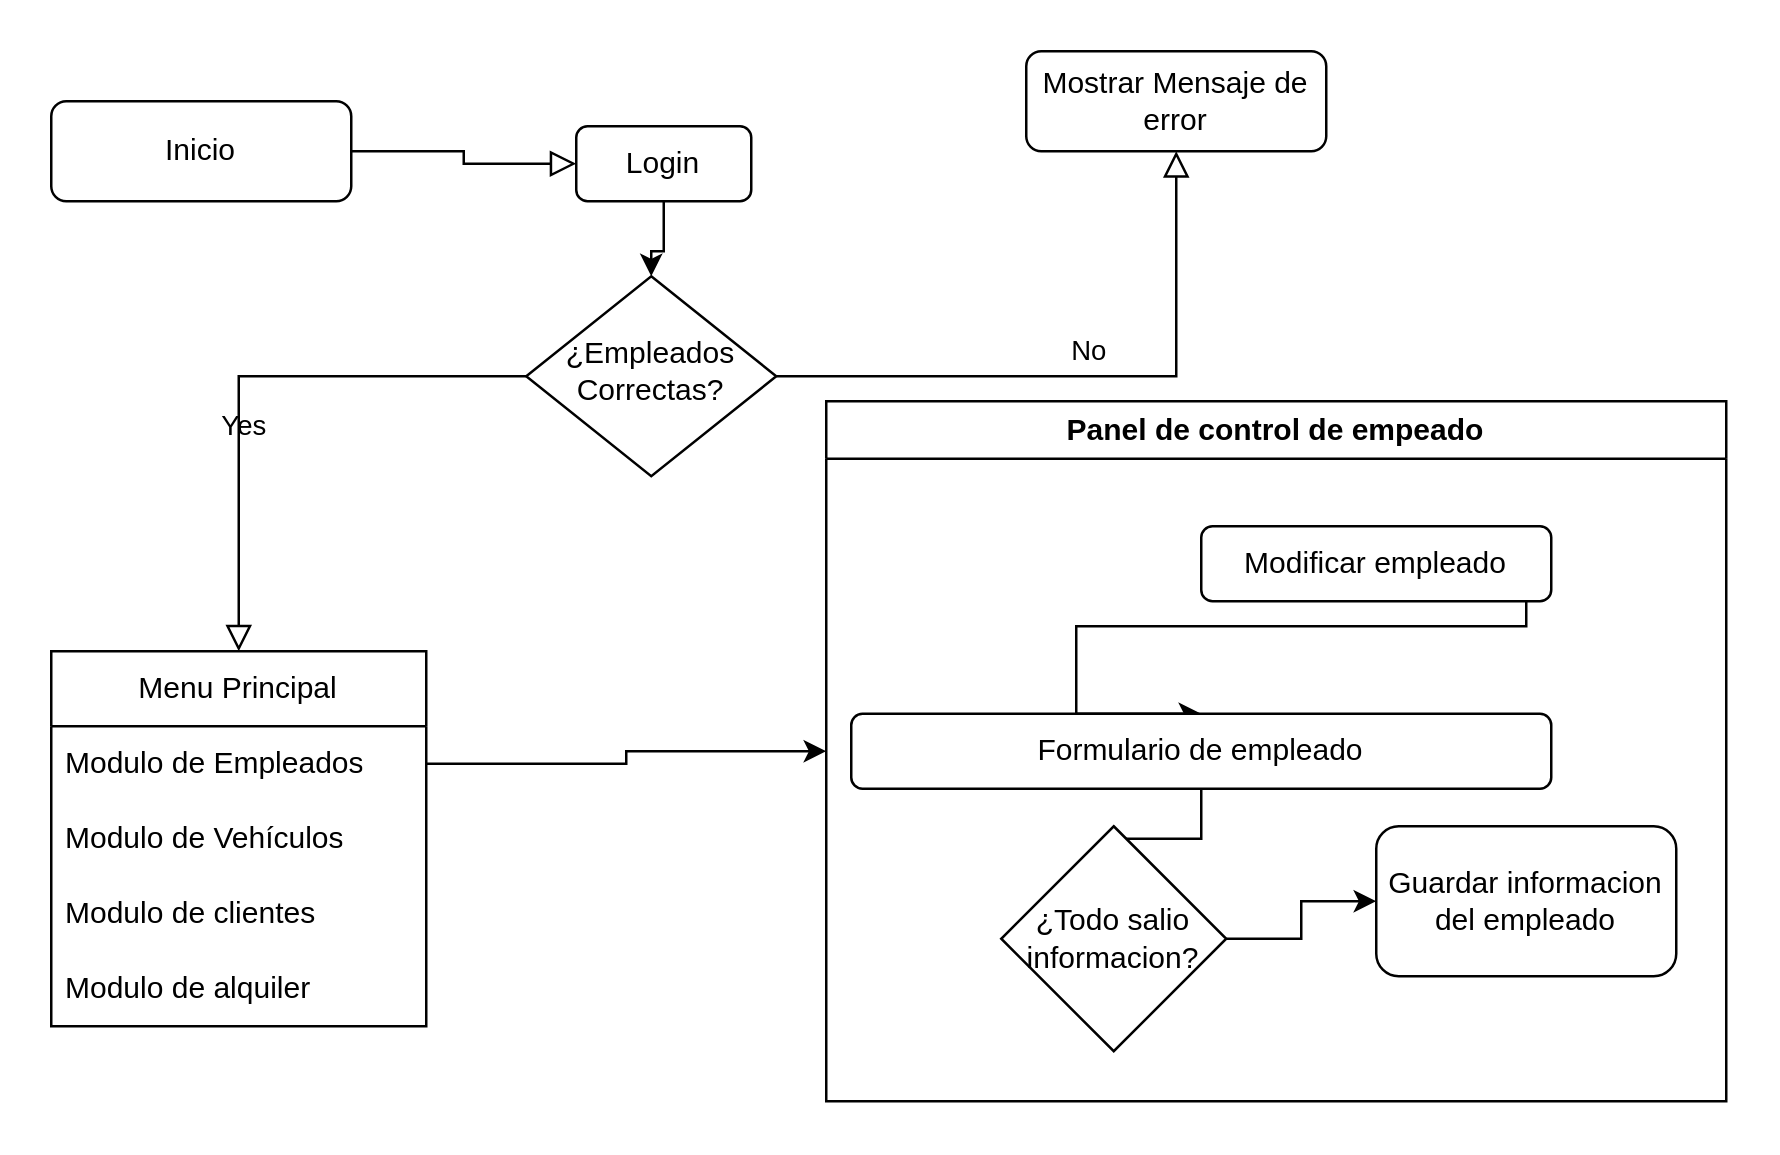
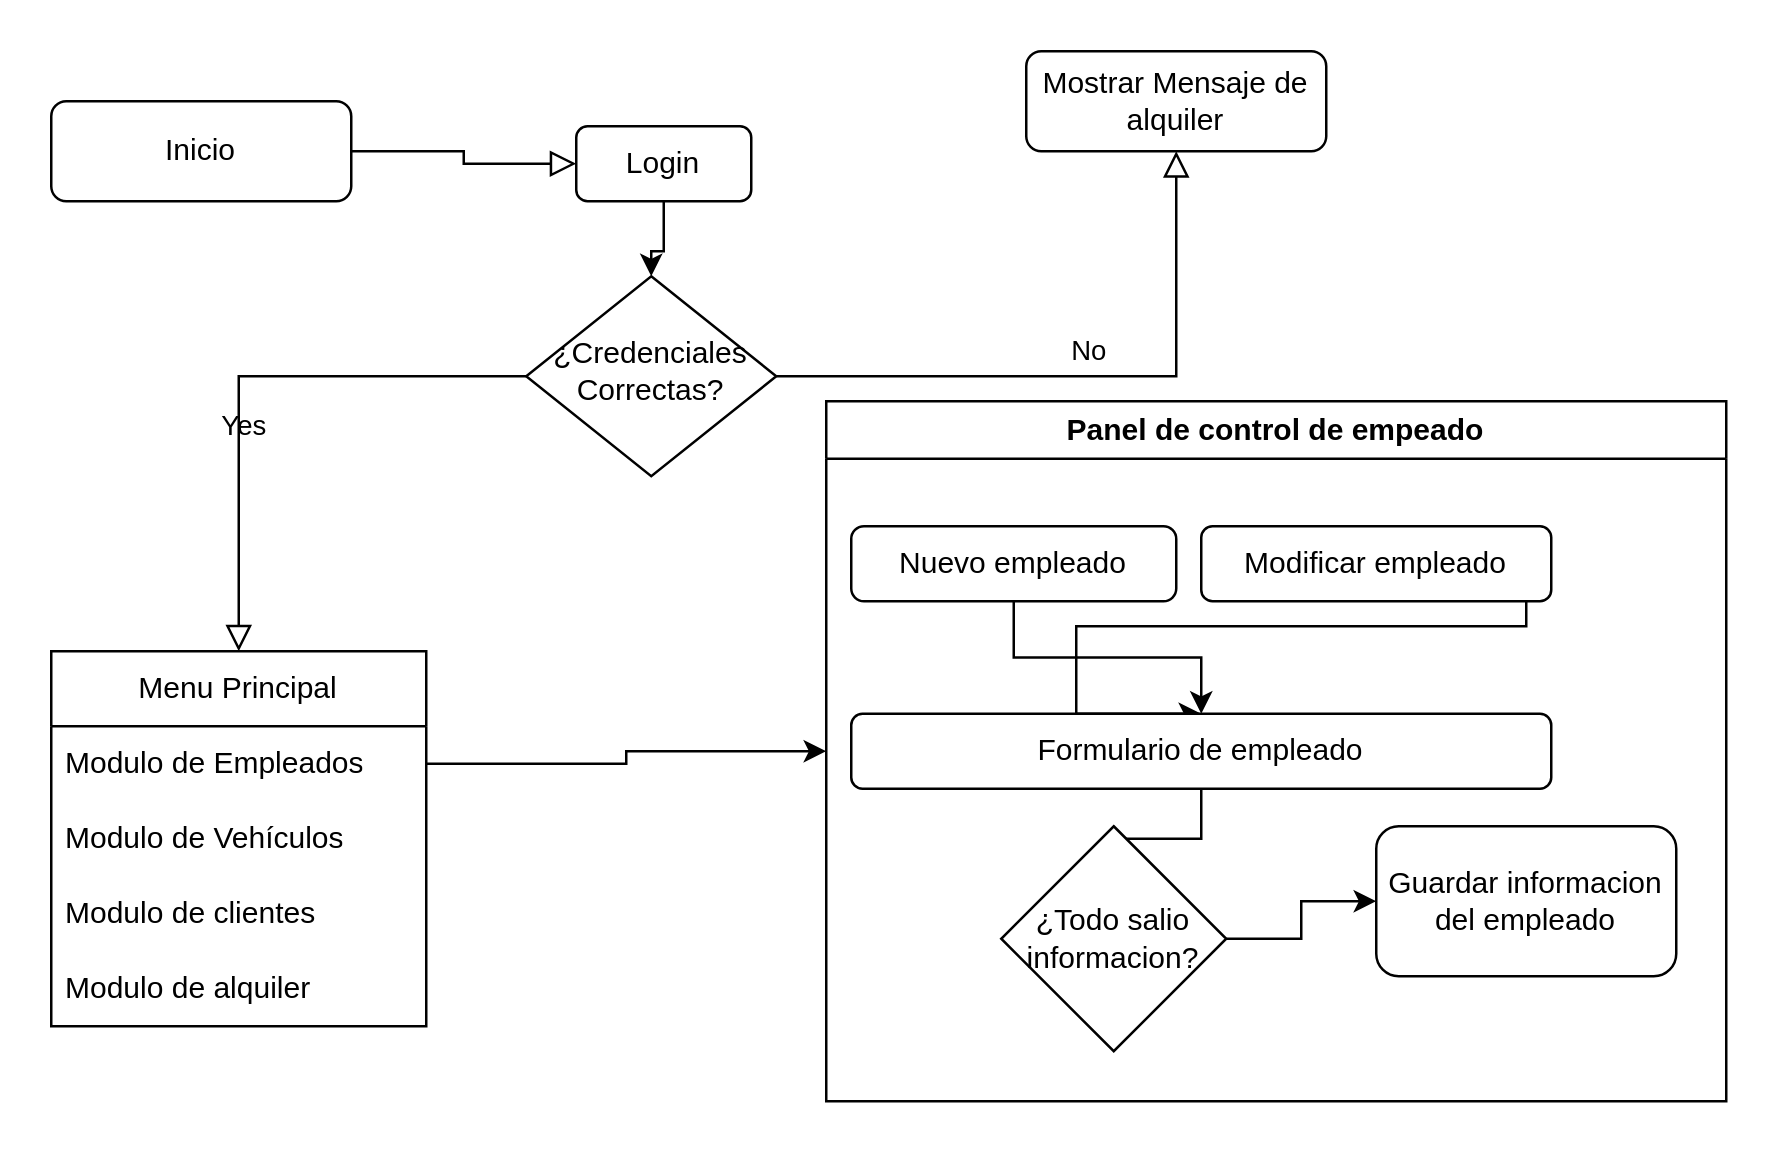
(1176, 101) -> (1176, 101)
(651, 371) -> (651, 371)
none -> (1014, 564)
none -> (1161, 658)
